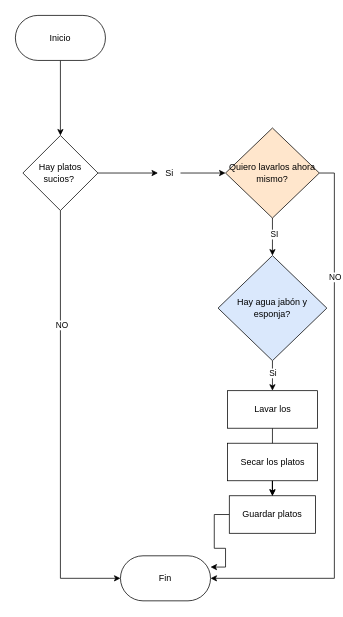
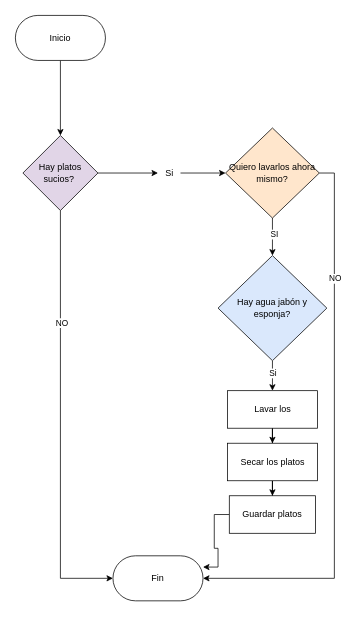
(60, 173) -> (60, 173)
(272, 438) -> (272, 442)
(165, 578) -> (158, 578)
